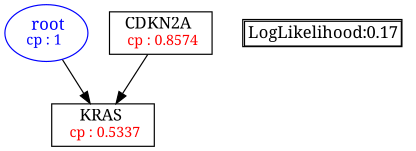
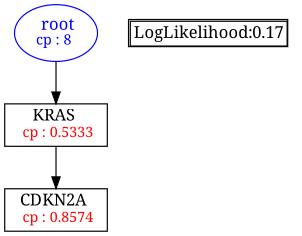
(46, 40) -> (56, 40)
(135, 74) -> (56, 162)
(105, 133) -> (58, 133)
